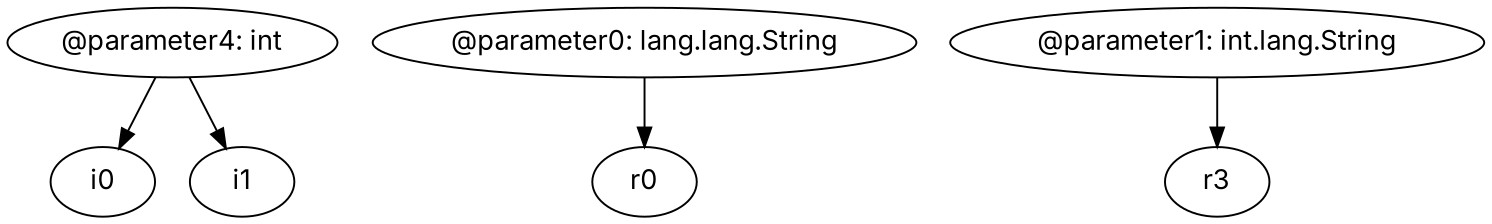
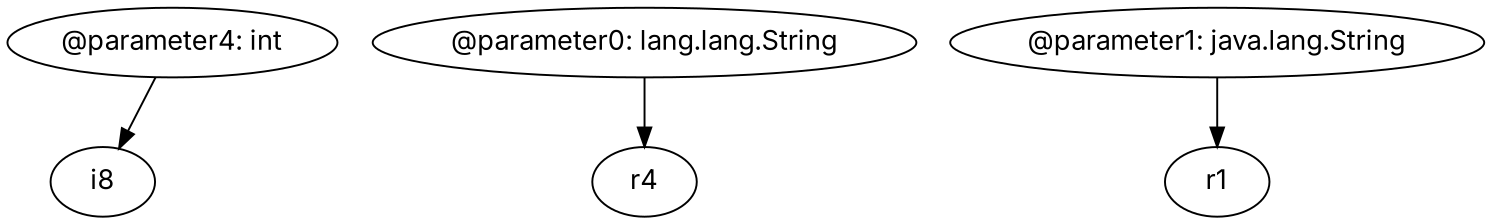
(1217, 43) -> (1217, 43)
(103, 182) -> (103, 182)
(242, 182) -> none
(645, 182) -> (645, 182)
(1217, 182) -> (1217, 182)
